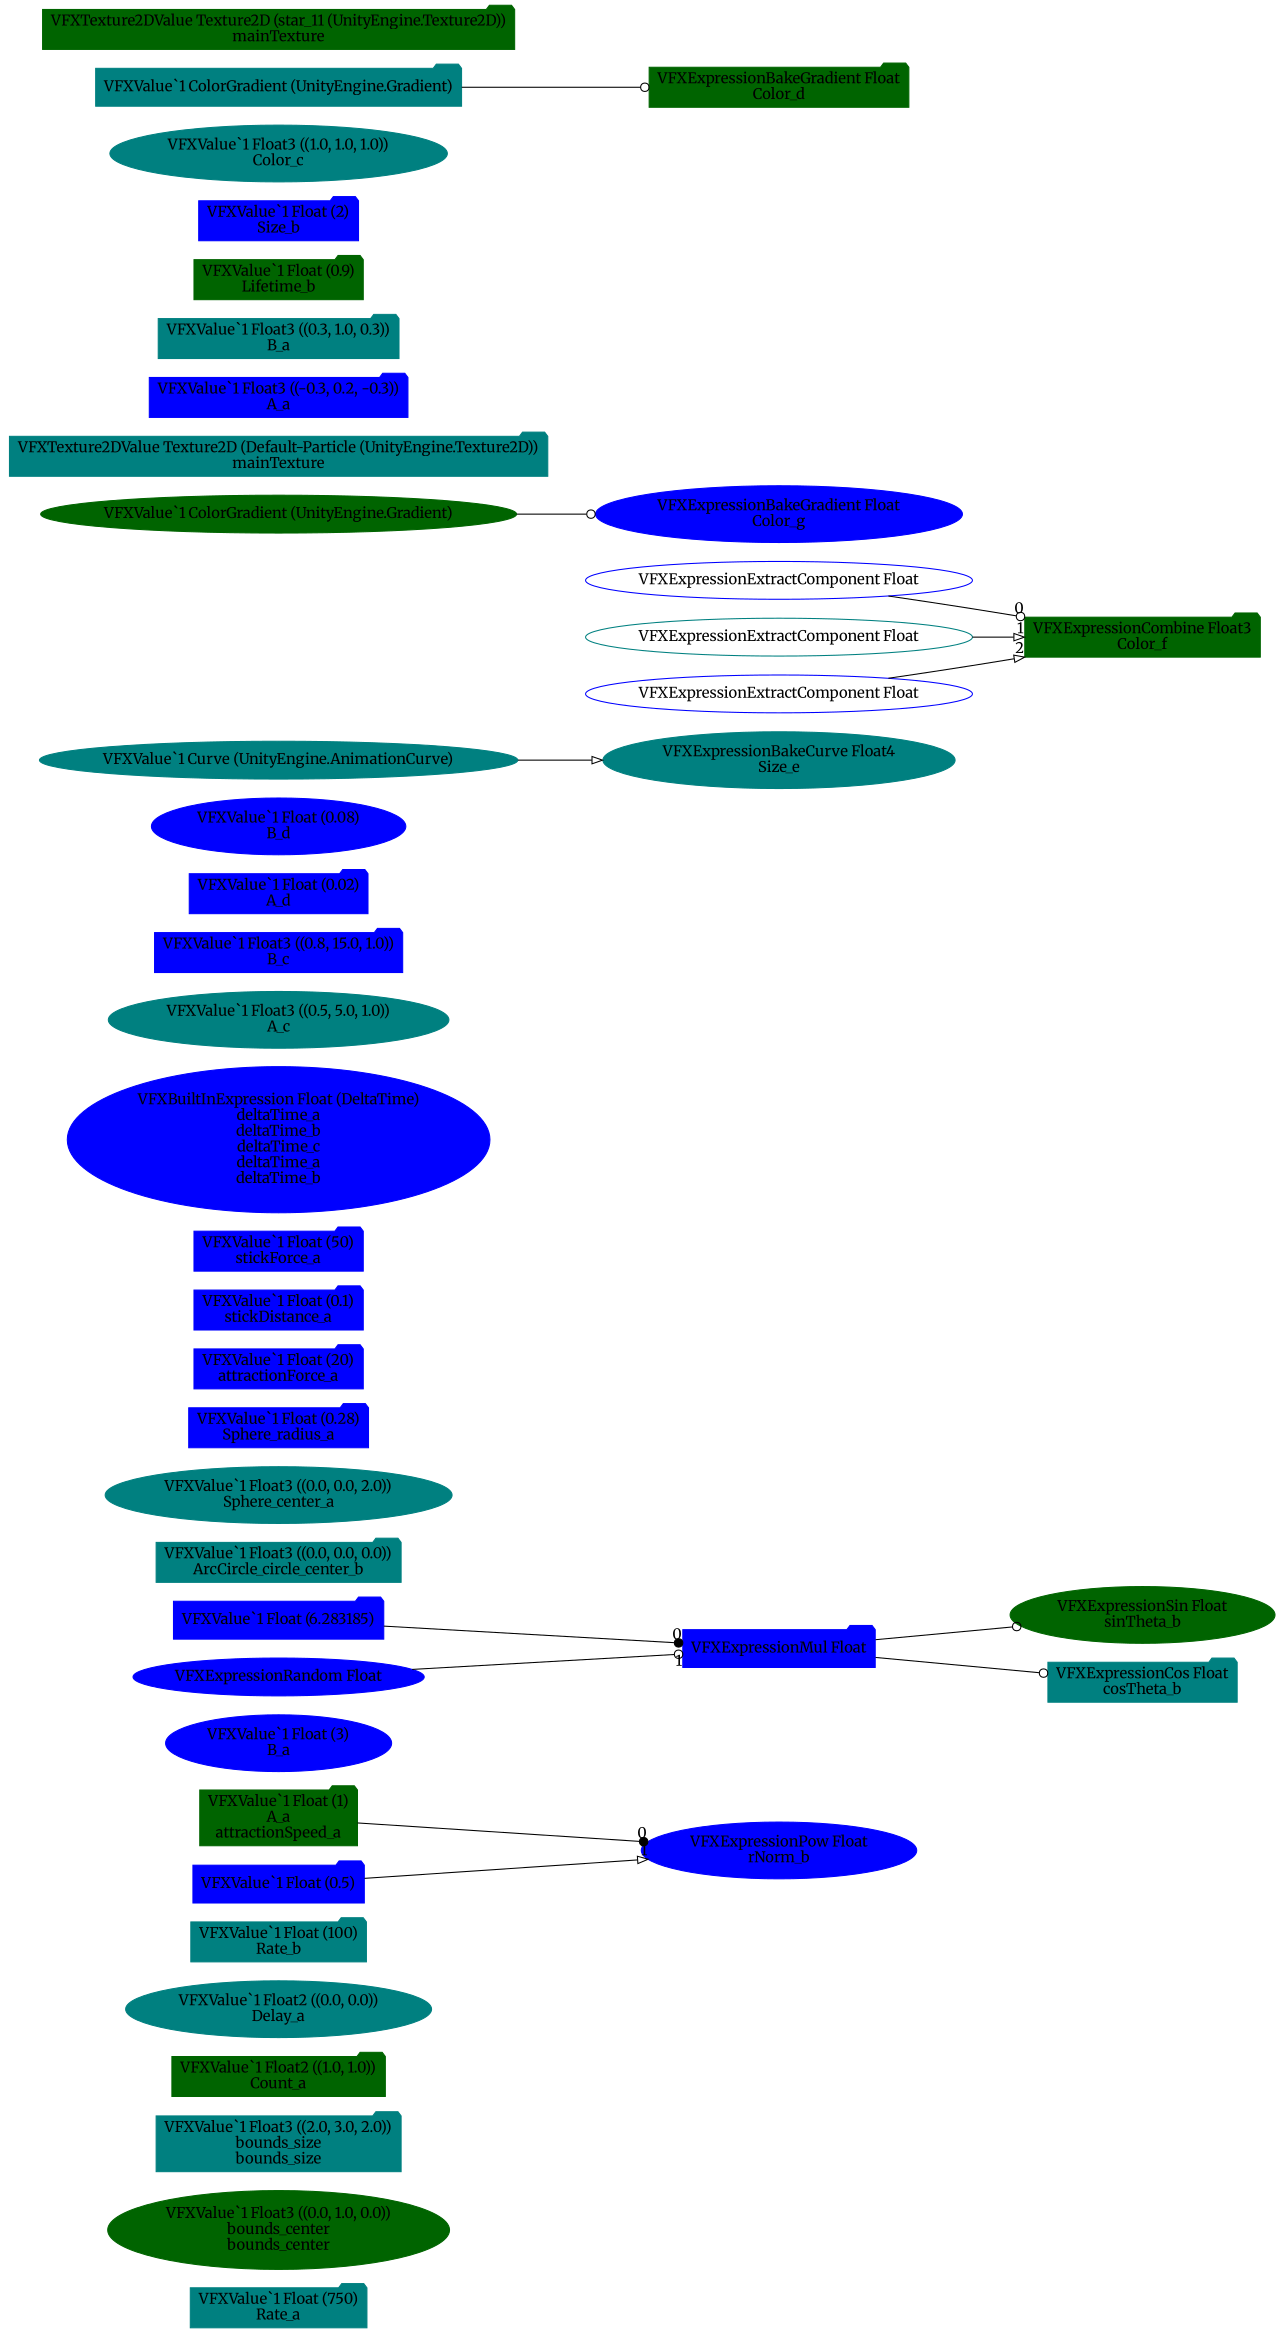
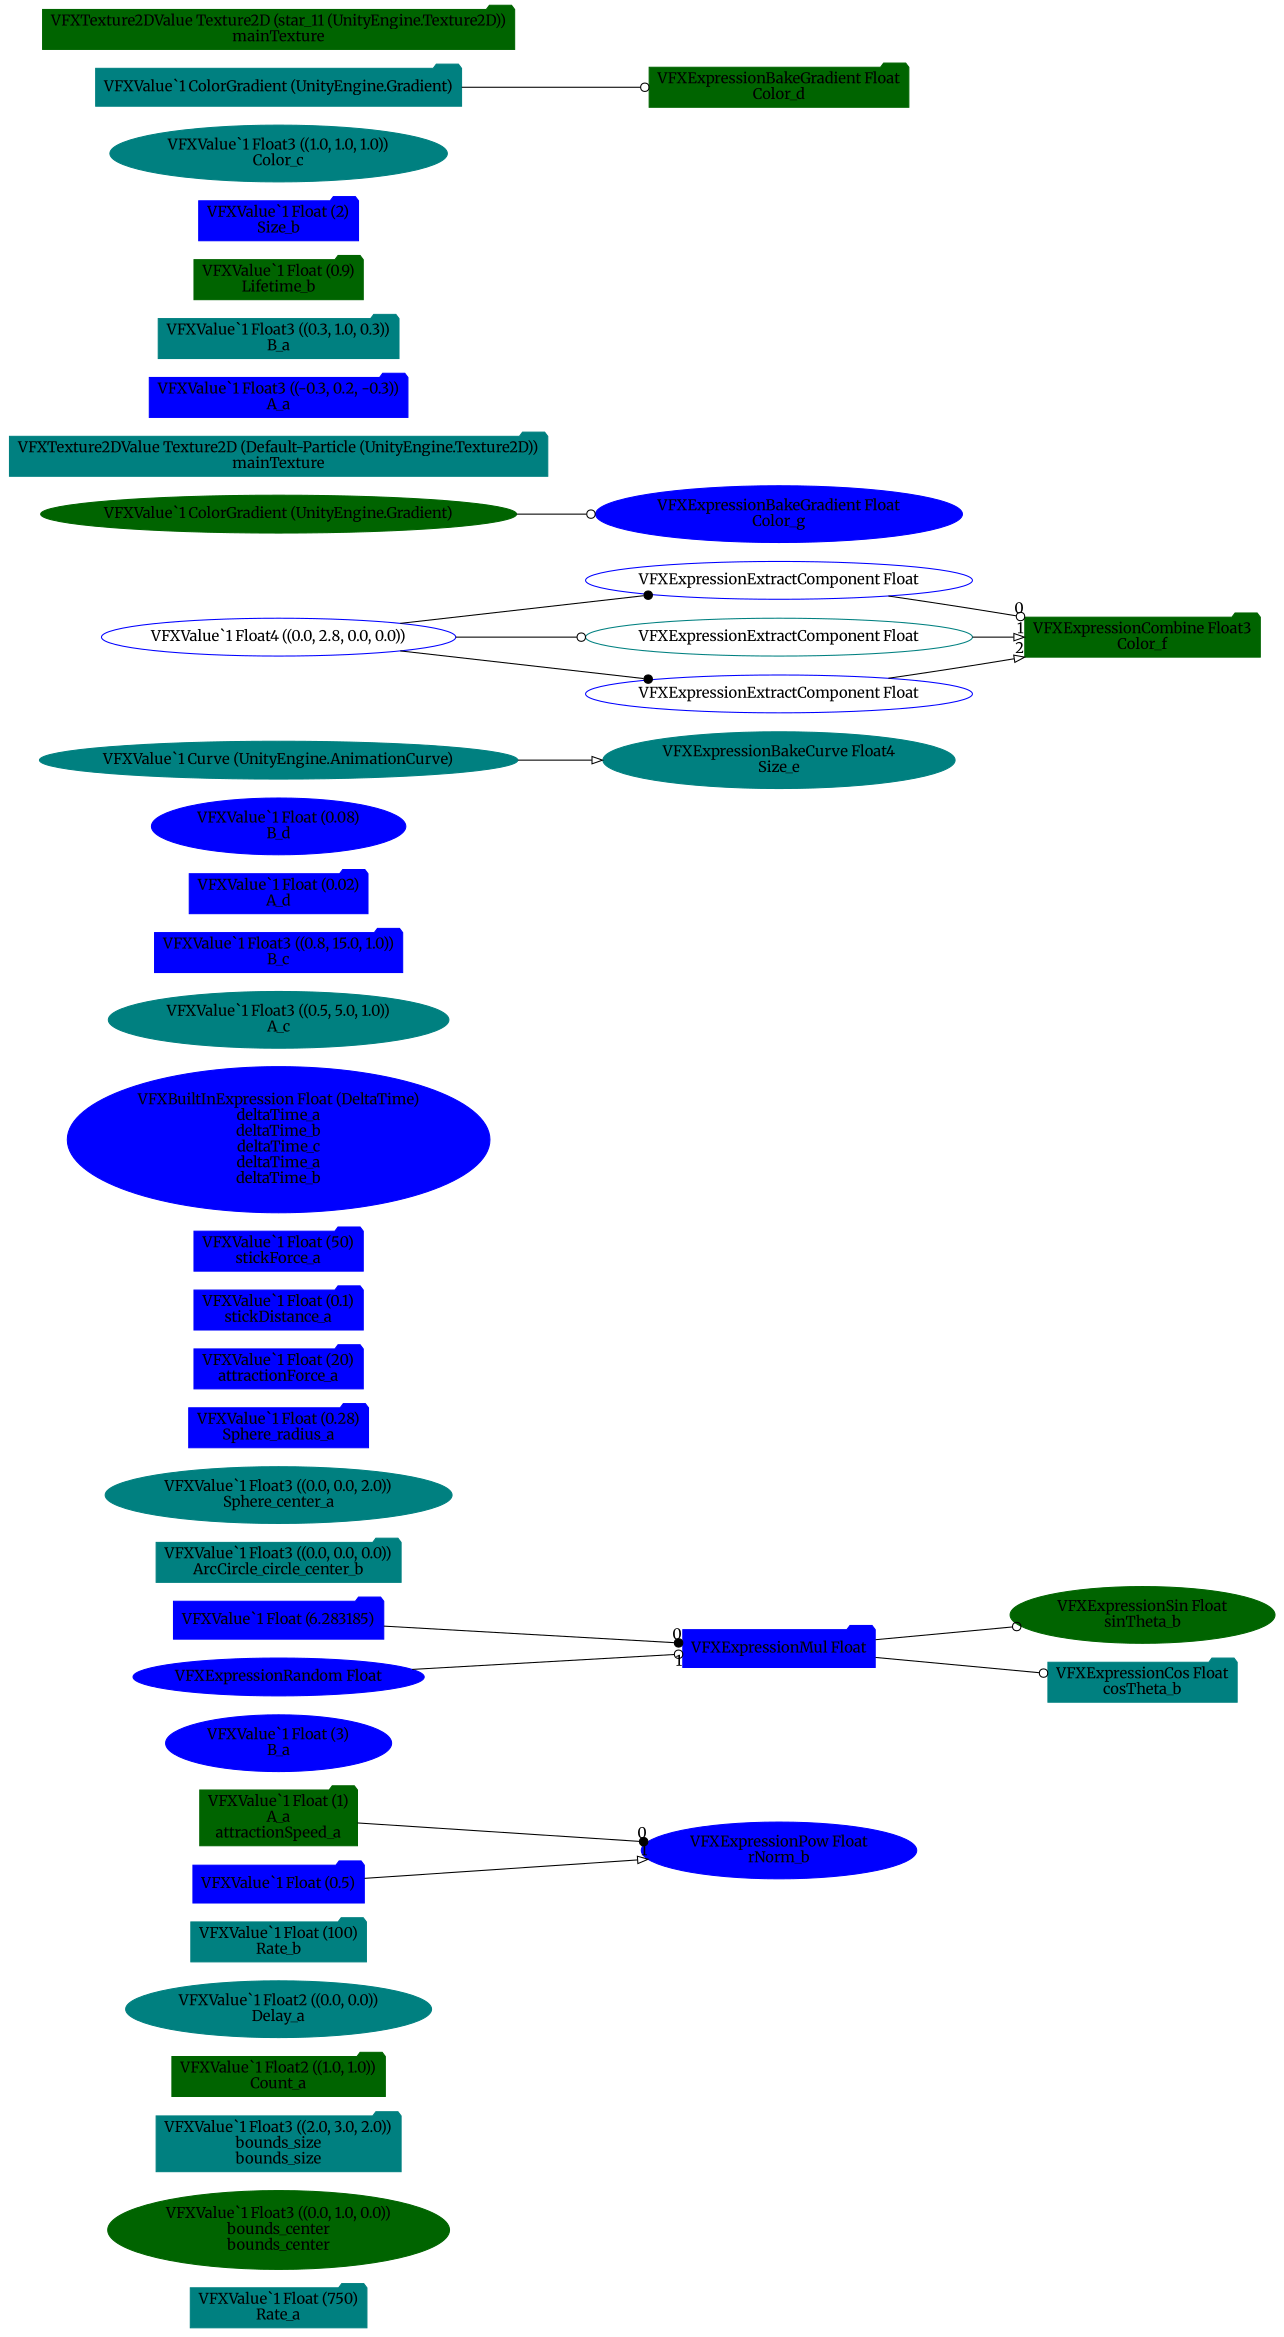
none -> (279, 637)
